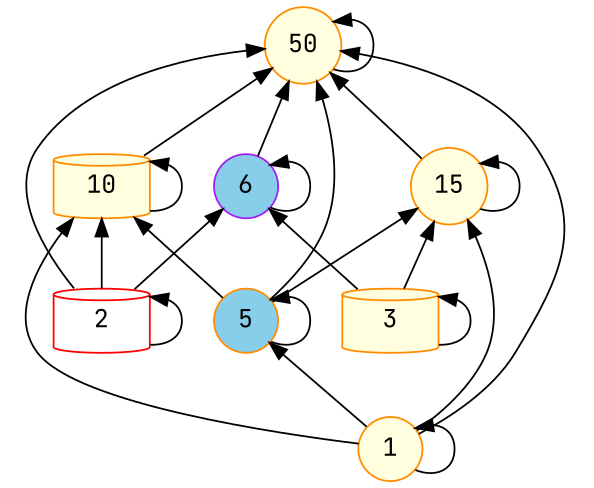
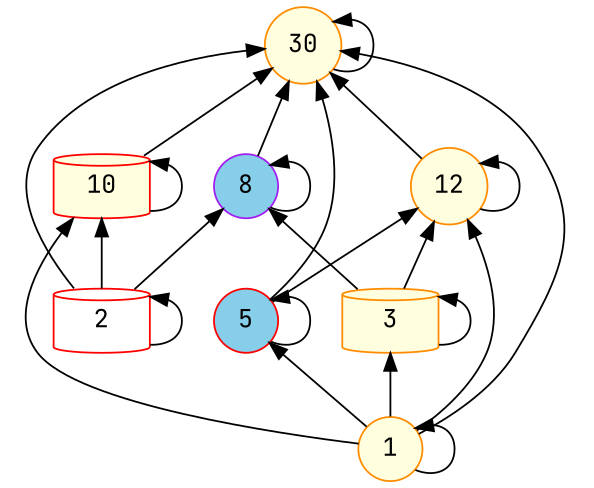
(303, 45) -> (303, 45)
(102, 186) -> (102, 186)
(246, 186) -> (246, 186)
(449, 186) -> (449, 186)
(185, 264) -> none
(246, 321) -> (246, 321)
none -> (390, 394)
